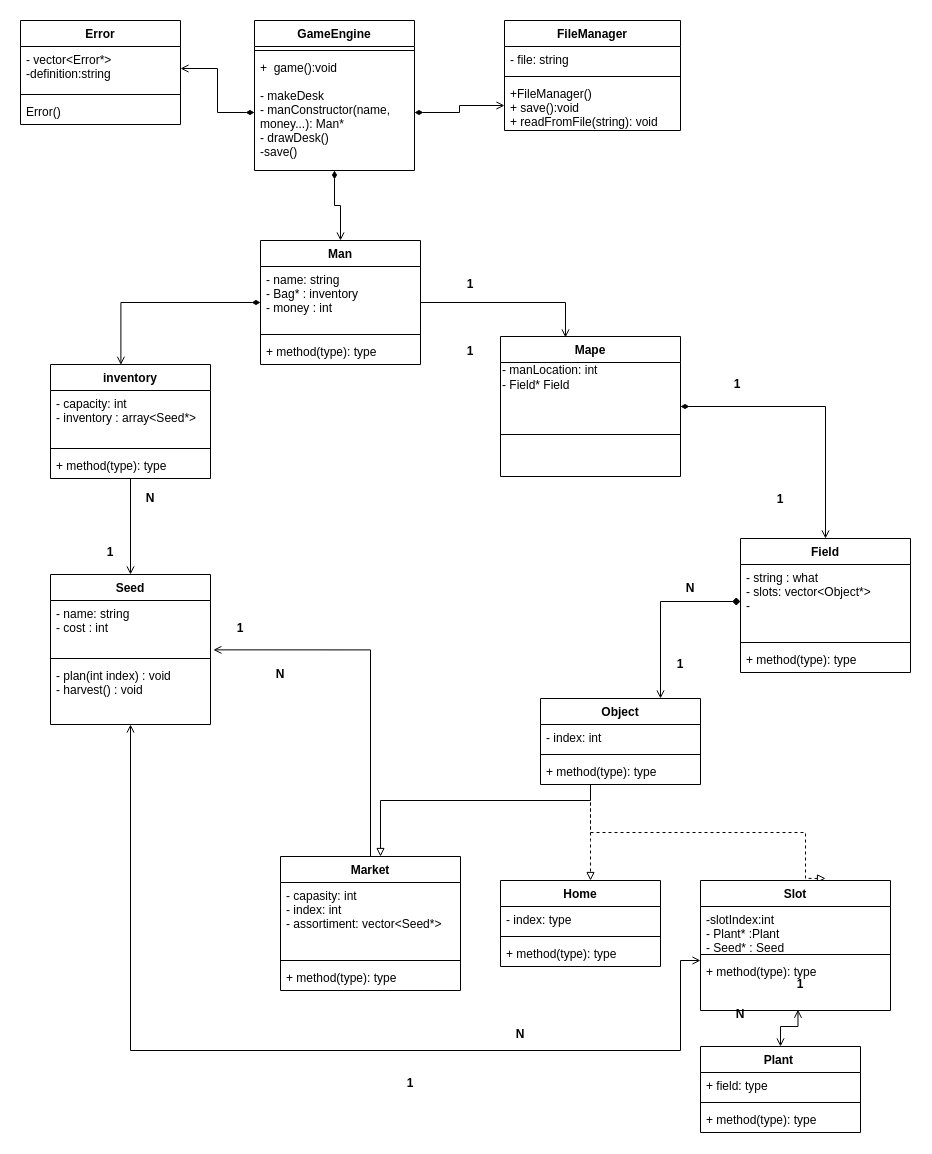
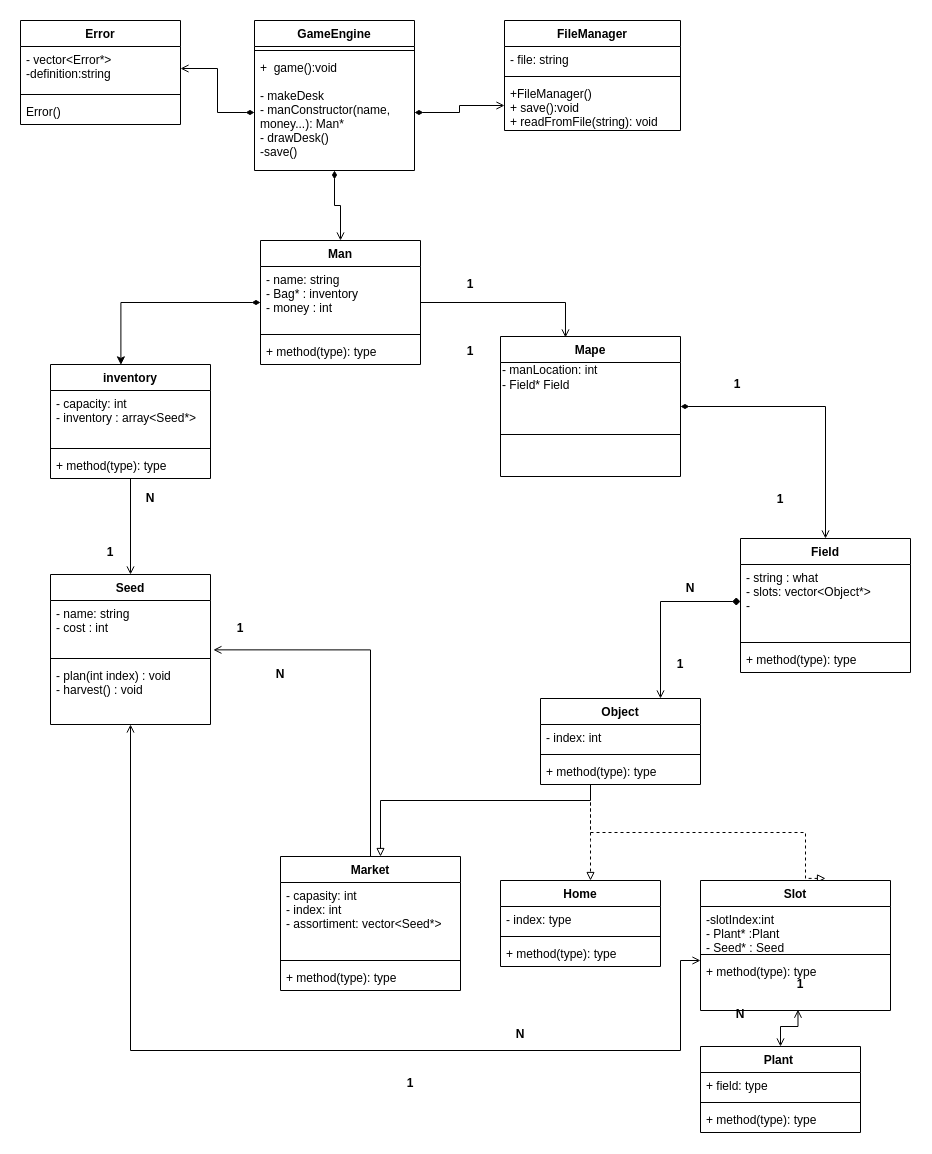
(121, 358) -> (121, 356)
